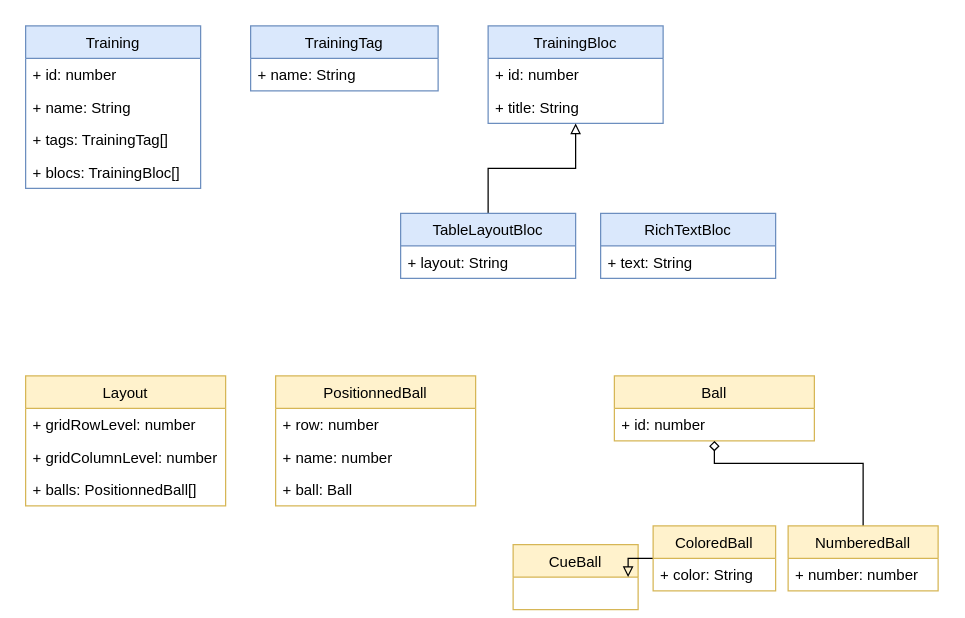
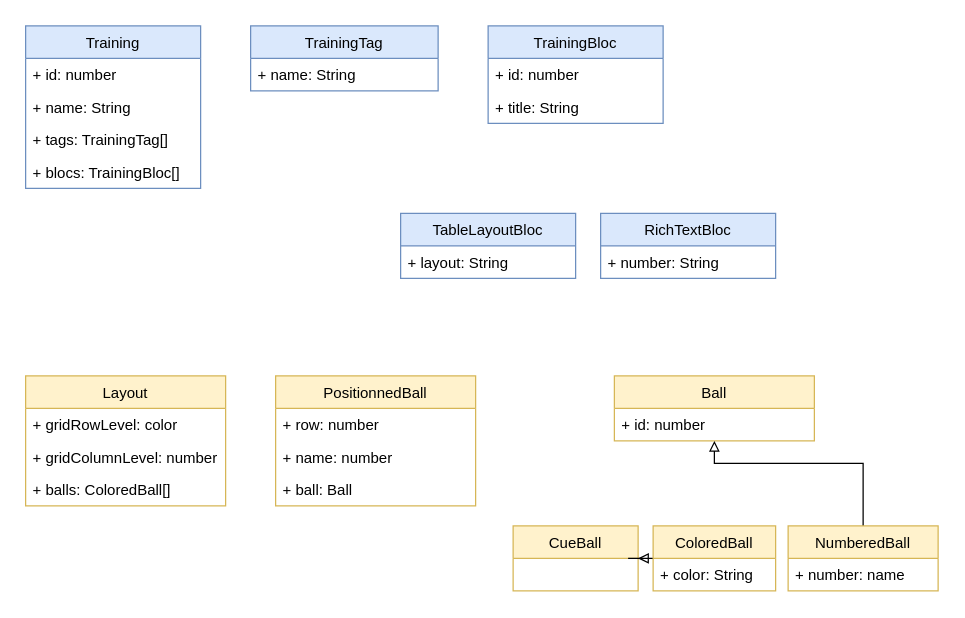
(526, 168) -> none
(659, 263) -> (667, 263)
(115, 425) -> (109, 425)
(714, 452) -> (714, 452)
(124, 490) -> (109, 490)
(856, 575) -> (848, 575)
(576, 577) -> (576, 558)
